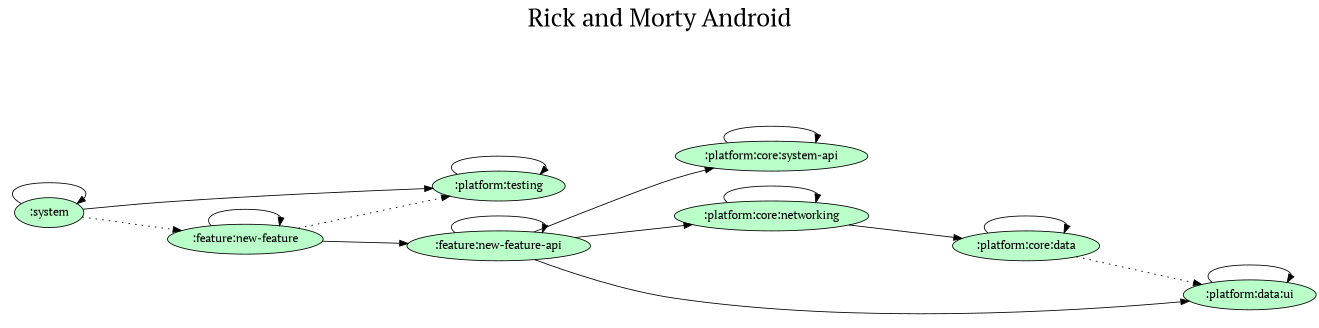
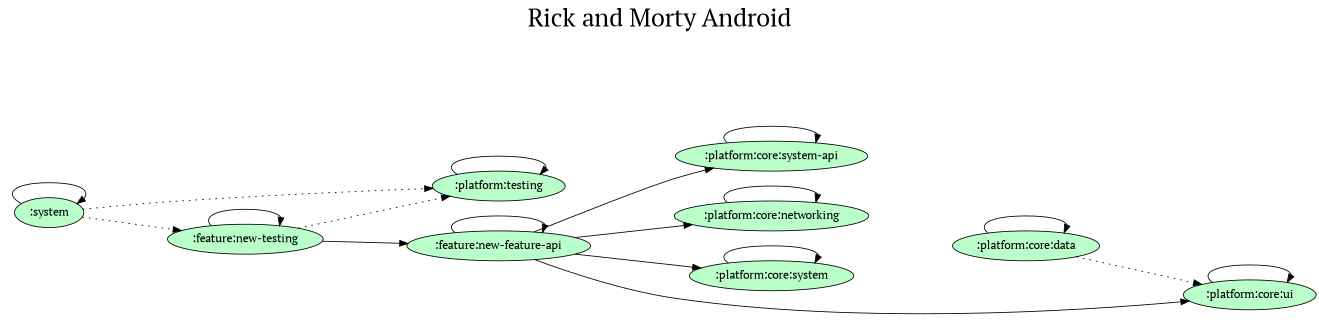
(254, 197) -> (254, 197)
(901, 231) -> none
(245, 239) -> (245, 239)
none -> (772, 276)
(1250, 295) -> (1250, 295)
